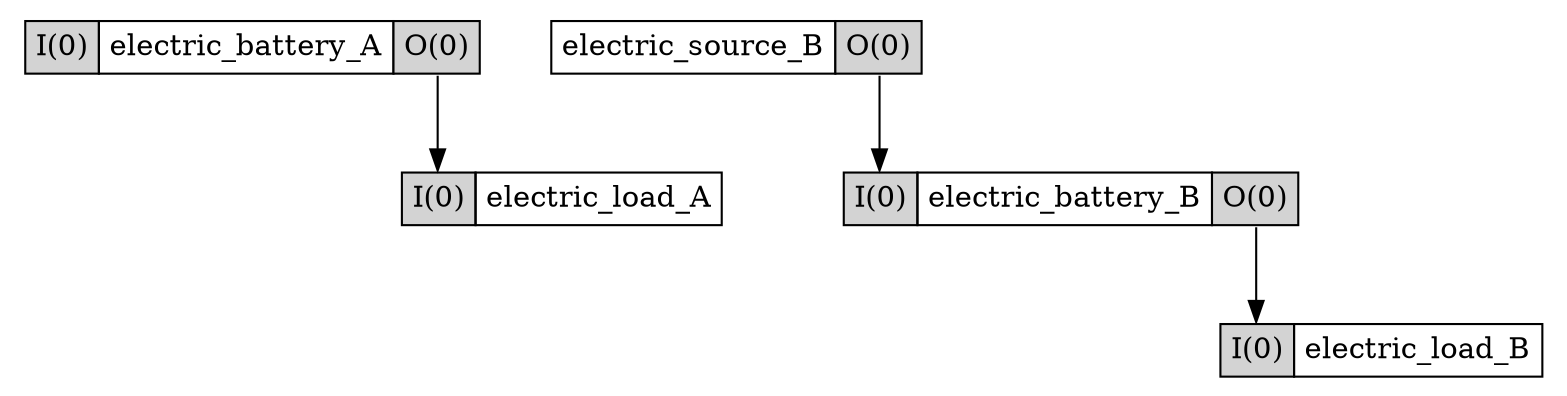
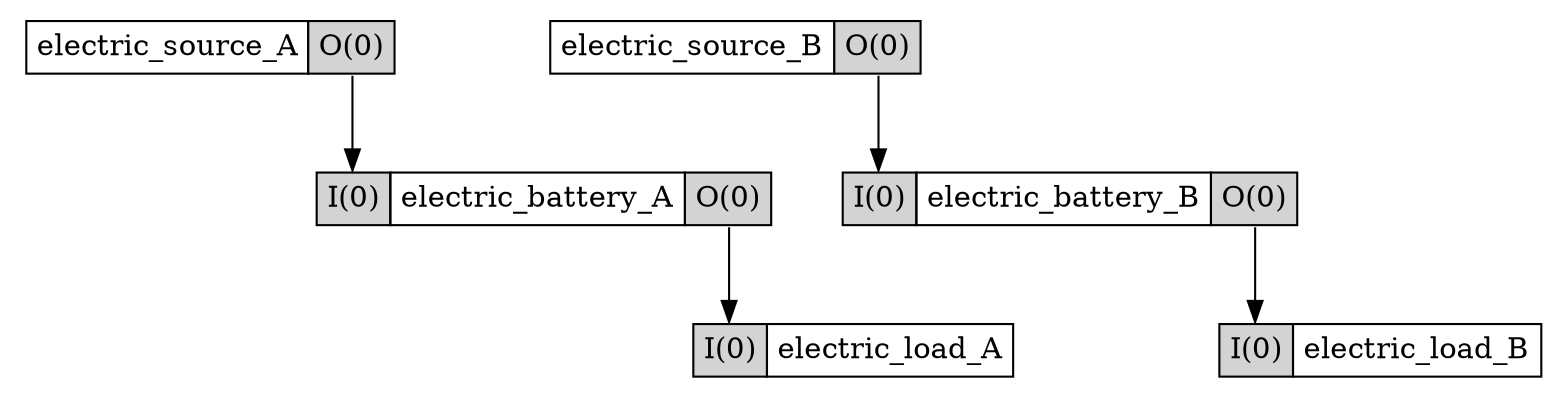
none -> (209, 46)
